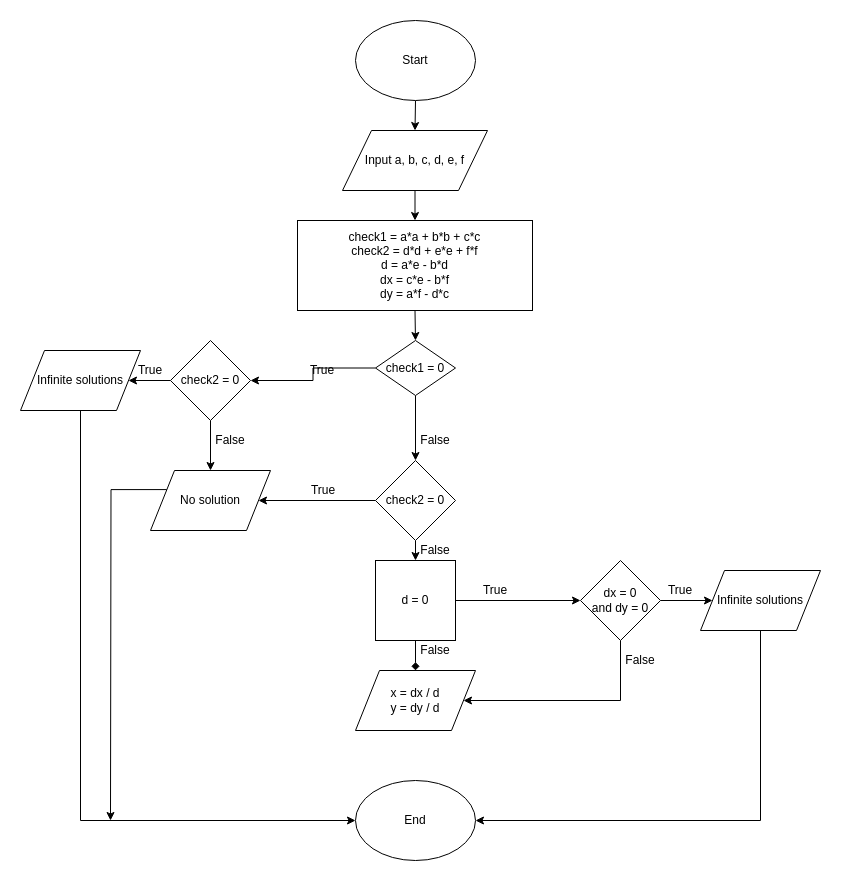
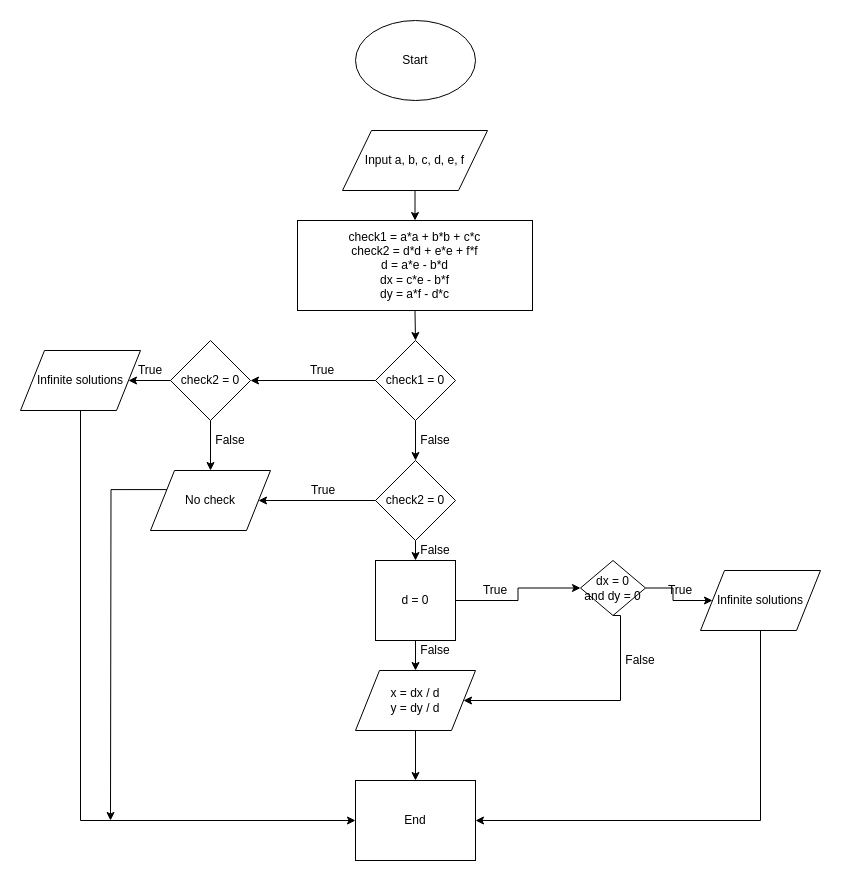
(415, 112) -> none
(416, 368) -> (416, 381)
(211, 501) -> (211, 501)
(621, 601) -> (613, 588)
(416, 661) -> (416, 662)
none -> (416, 752)
(416, 821) -> (416, 821)
